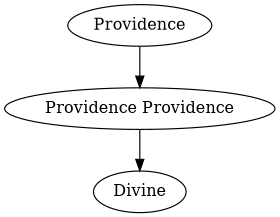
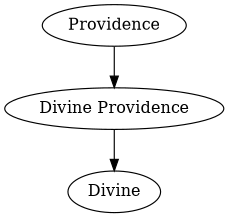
(140, 109) -> (114, 109)
